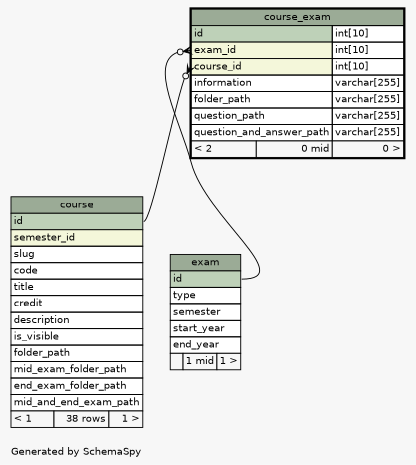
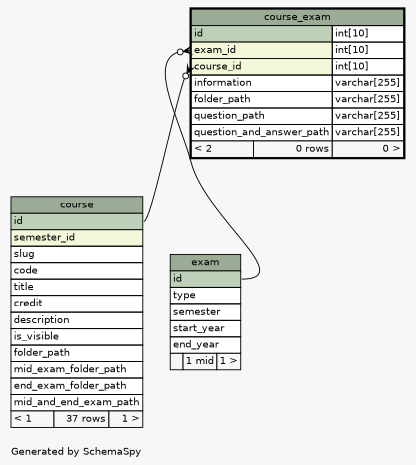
(315, 149) -> (313, 149)
(86, 419) -> (86, 419)
